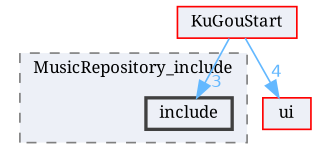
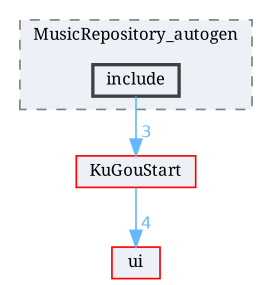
(215, 64) -> (136, 120)
(133, 69) -> (136, 36)
